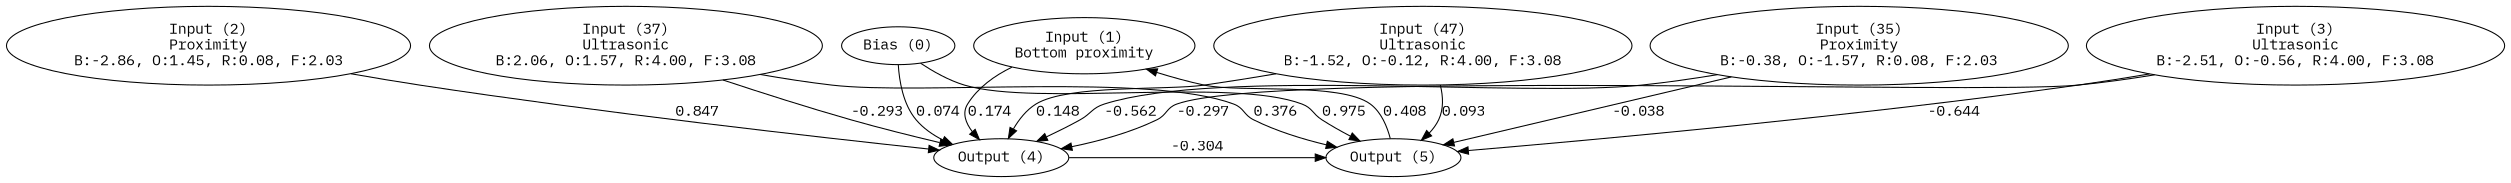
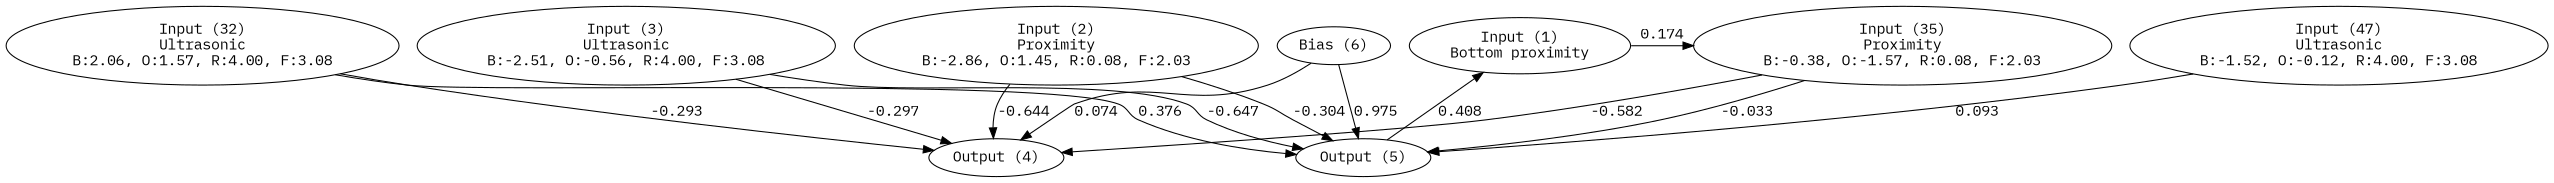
(626, 46) -> (203, 46)
(898, 46) -> (1334, 46)
(1139, 88) -> none
(975, 94) -> (1657, 46)
(697, 112) -> (1024, 112)
(1131, 112) -> (1617, 112)
(1638, 112) -> (1747, 112)
(1954, 112) -> (1233, 112)
(1192, 158) -> (1255, 101)
